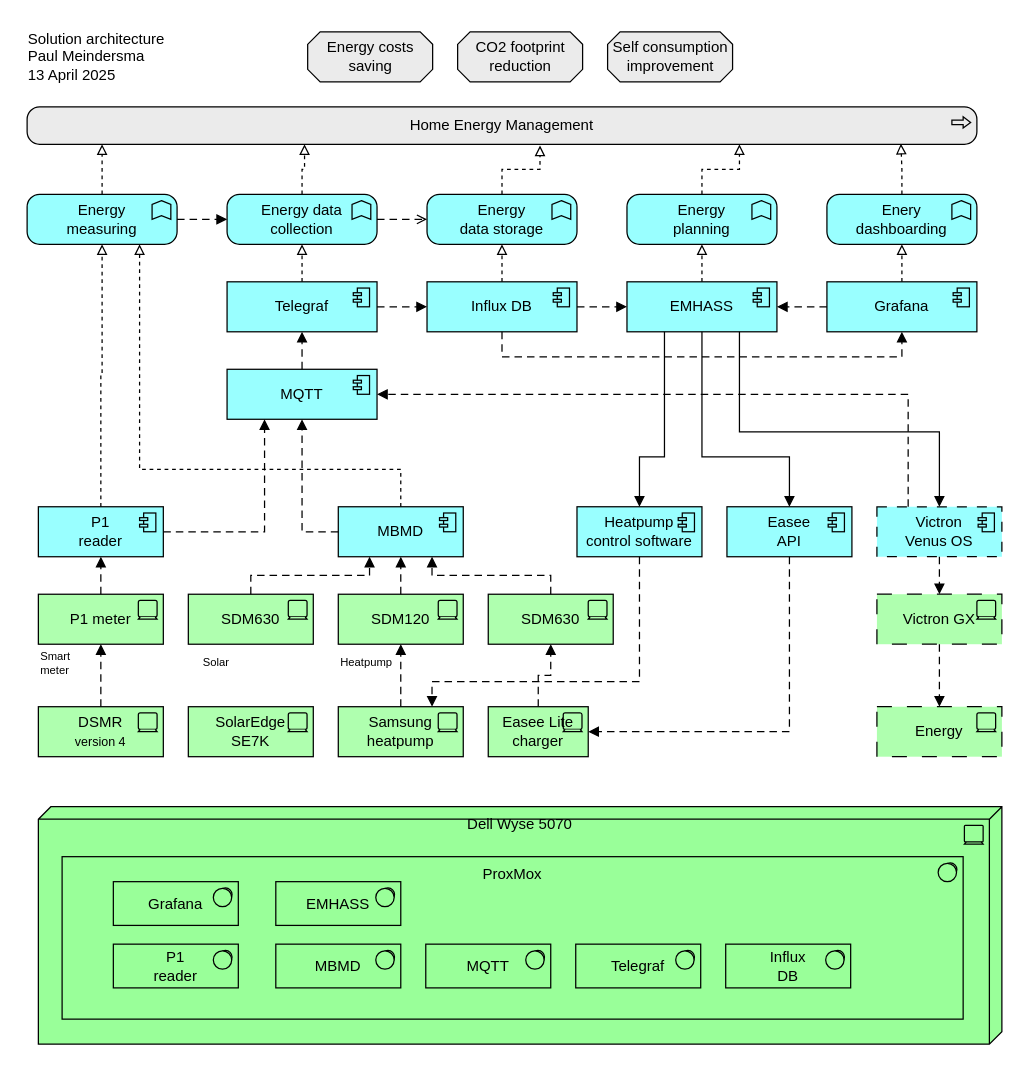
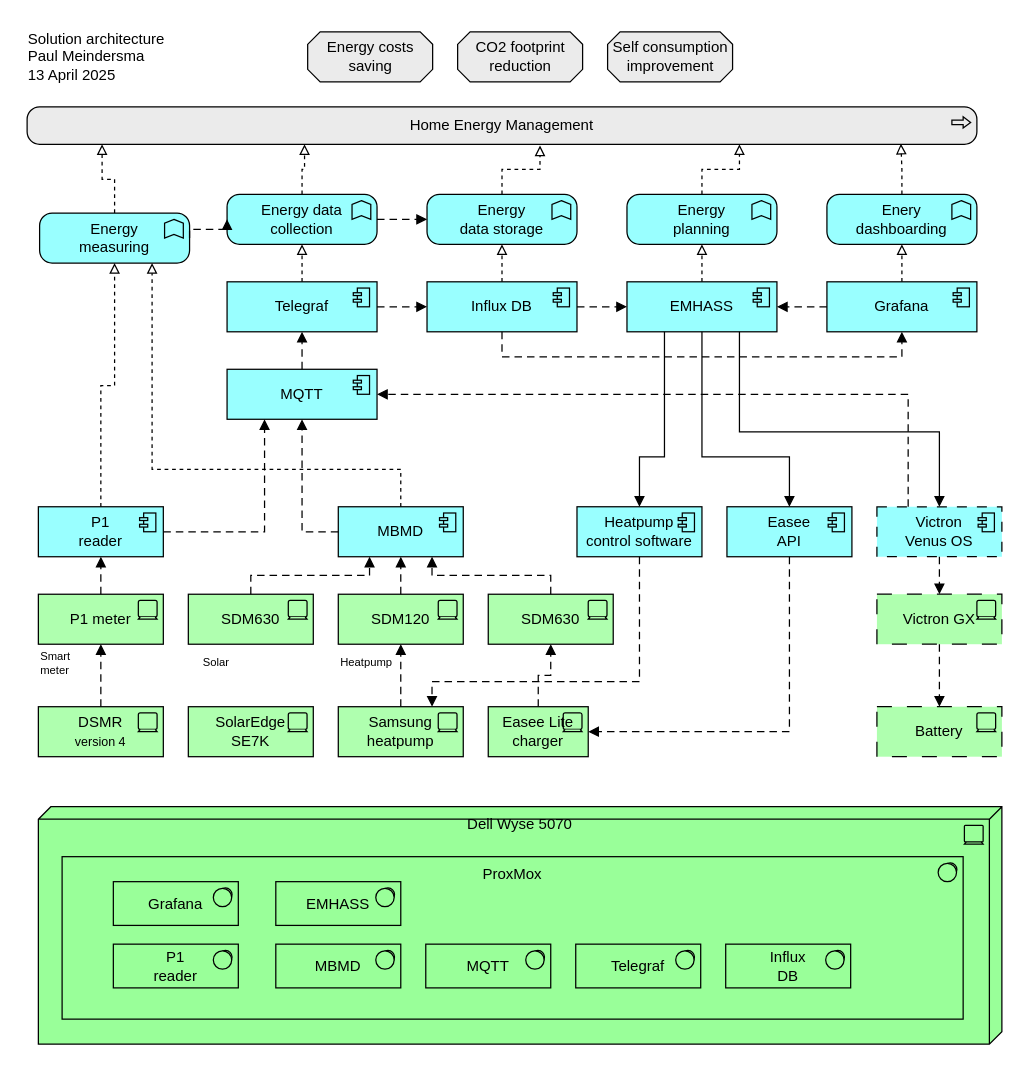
(102, 219) -> (114, 238)
(419, 219) -> (415, 219)
(939, 732) -> (939, 732)
